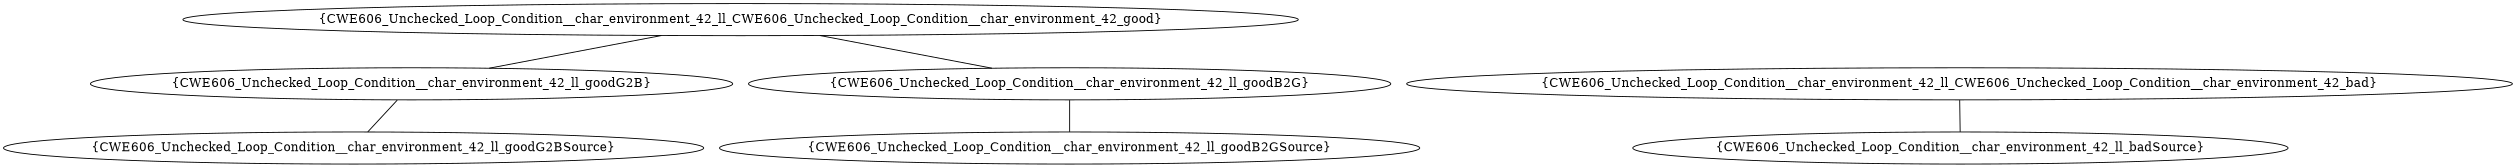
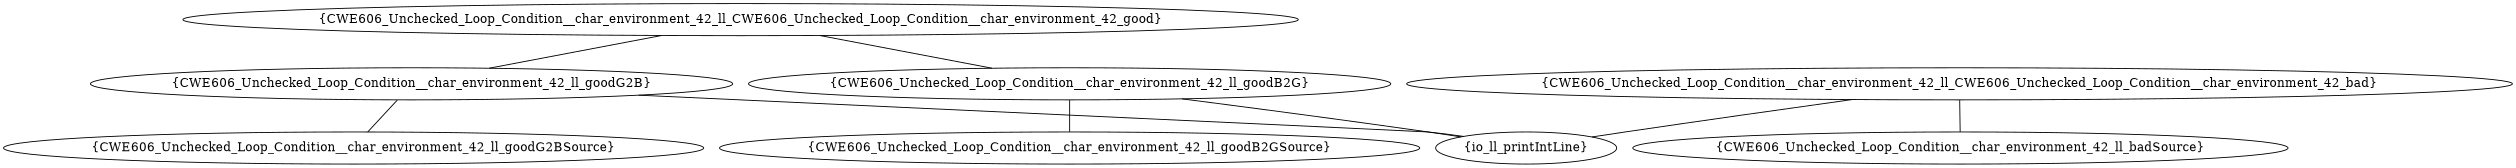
none -> (1526, 148)
